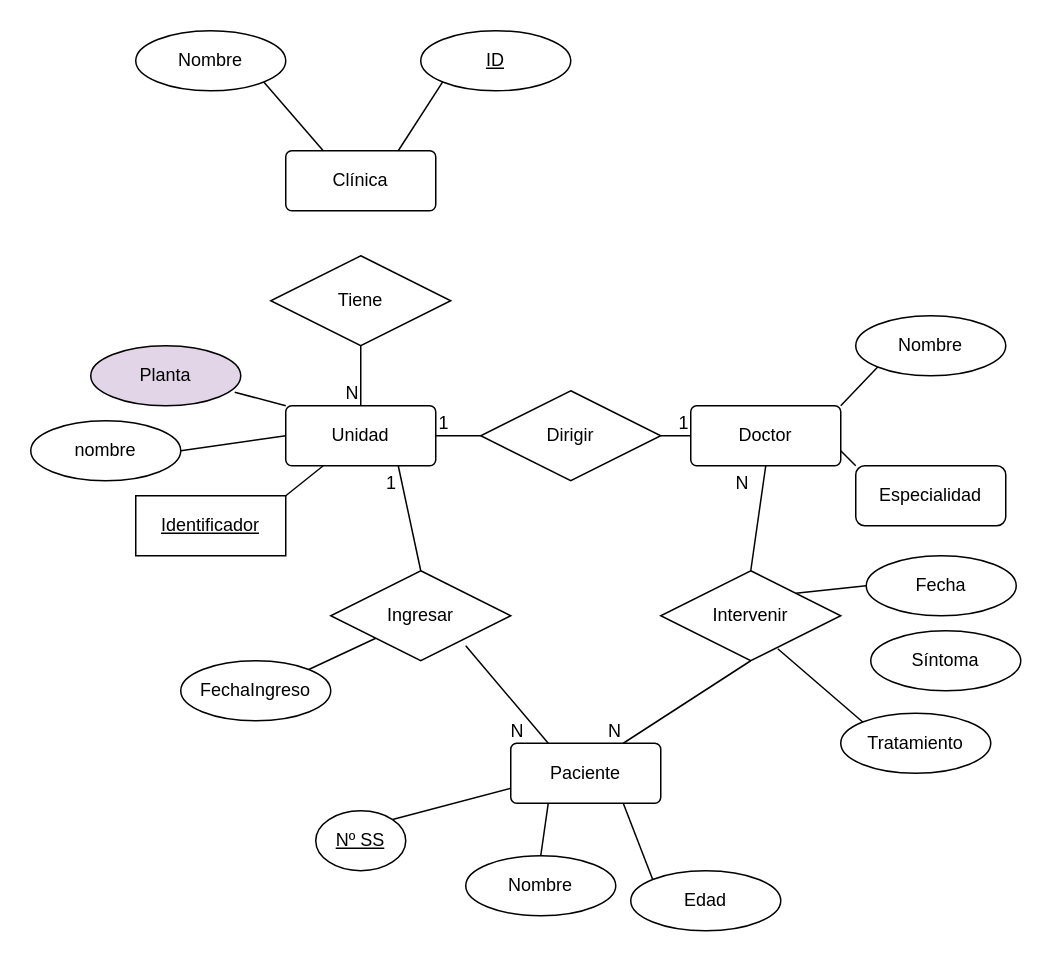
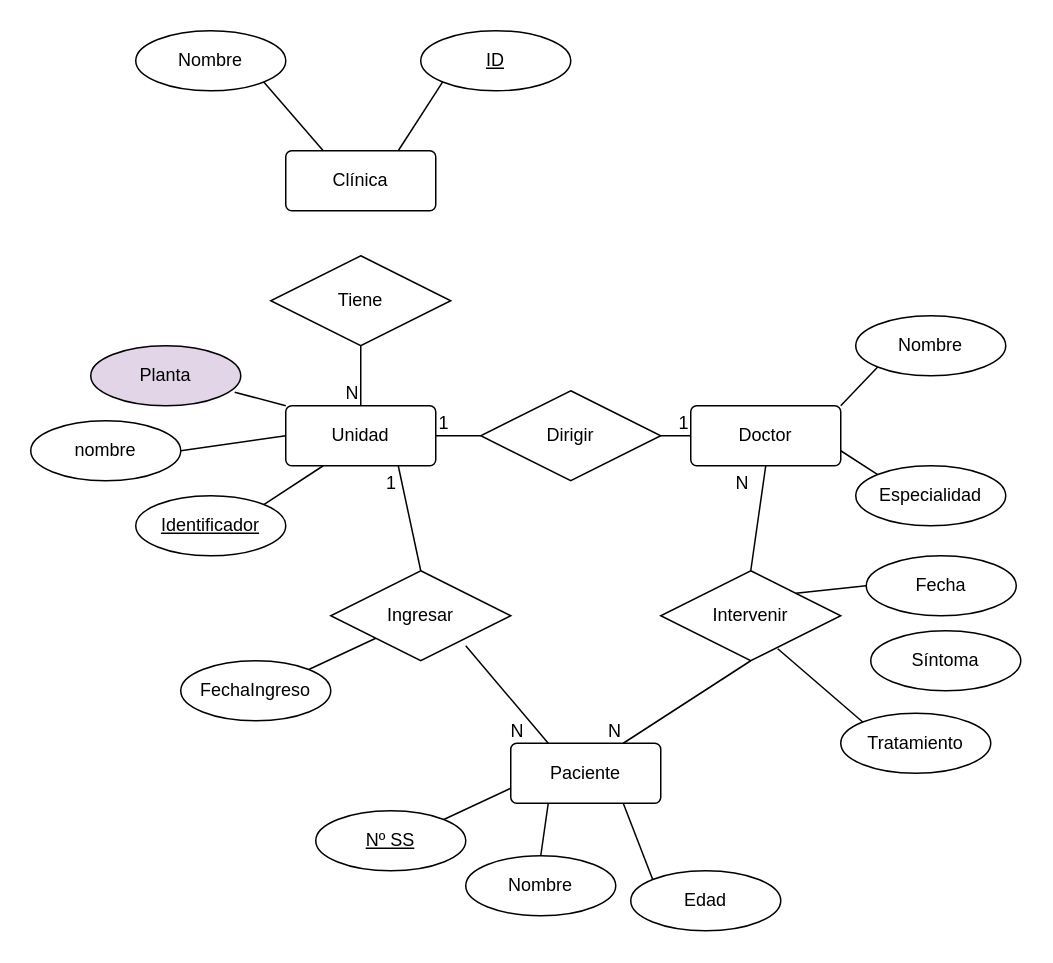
(931, 496) -> (931, 496)
(211, 526) -> (211, 526)
(361, 841) -> (391, 841)
